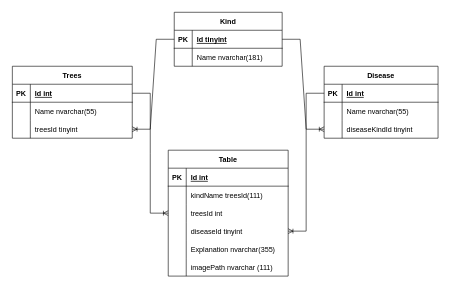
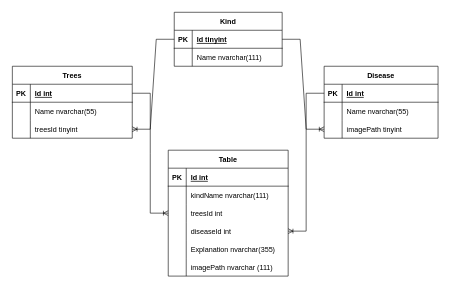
(232, 58) -> (232, 58)
(384, 130) -> (377, 130)
(231, 196) -> (233, 196)
(221, 232) -> (214, 232)
